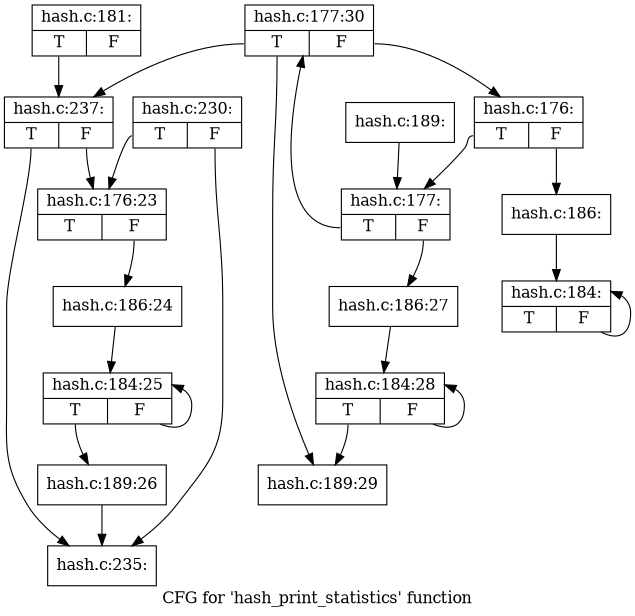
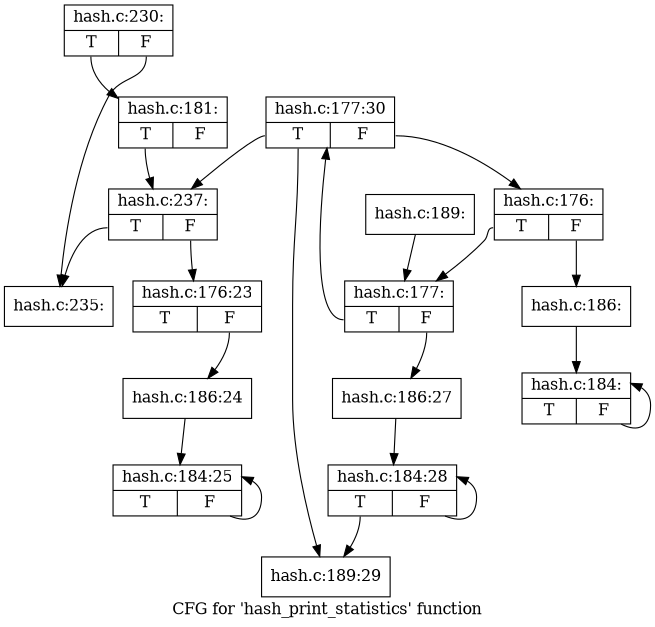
(120, 156) -> (96, 76)
(102, 485) -> none
